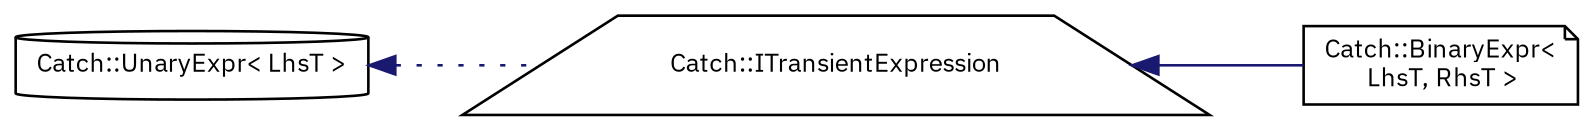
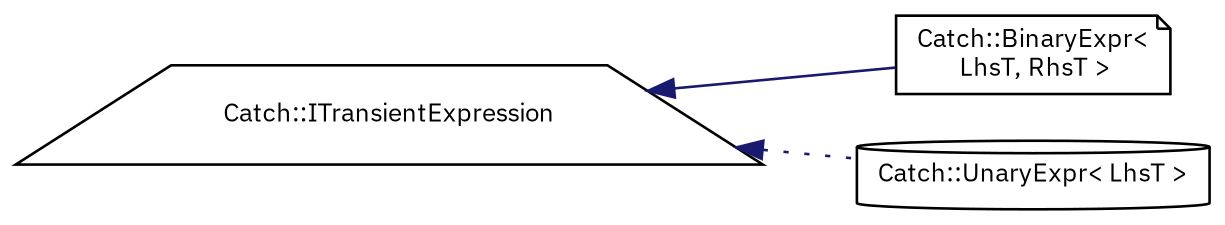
(468, 65) -> (810, 154)
